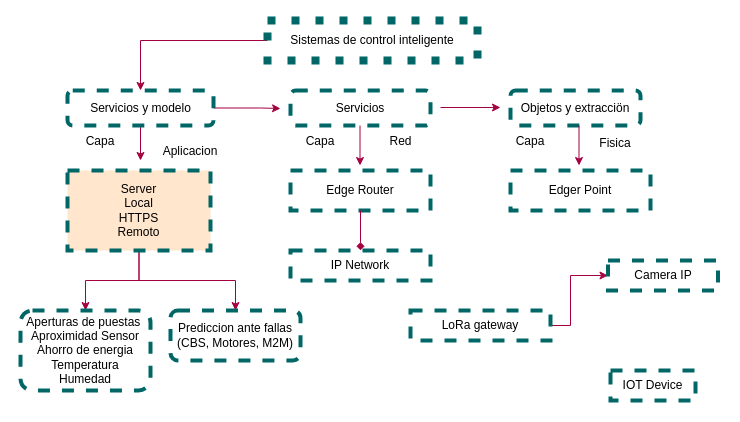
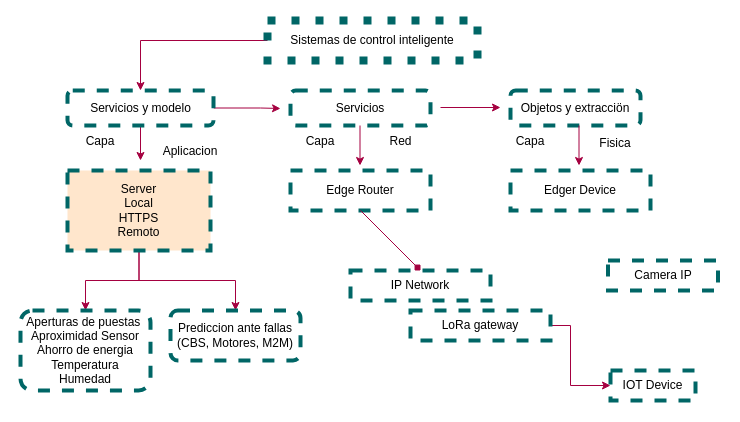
(581, 191) -> (581, 191)
(361, 266) -> (421, 286)
(571, 284) -> none
none -> (571, 373)
